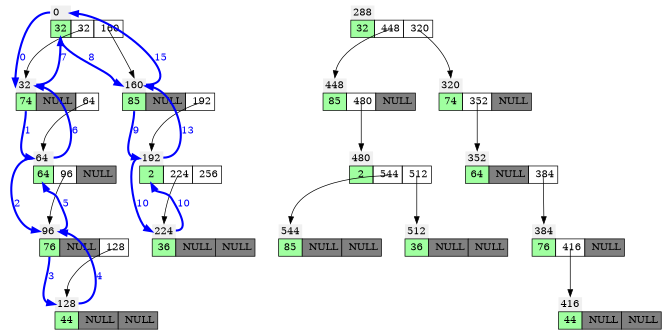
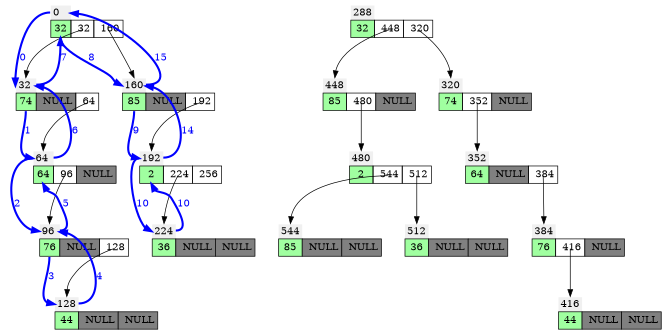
(188, 131) -> (188, 131)
